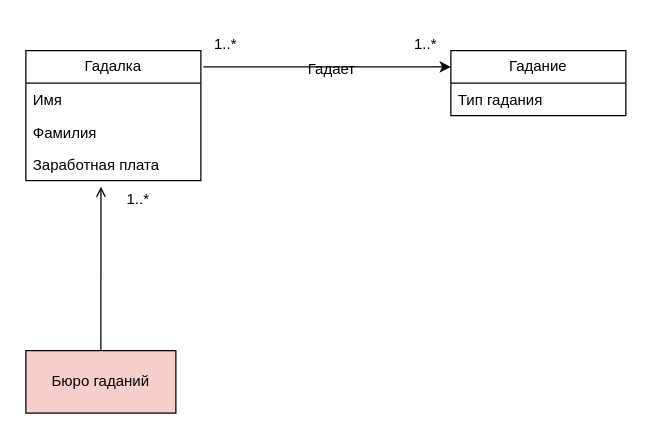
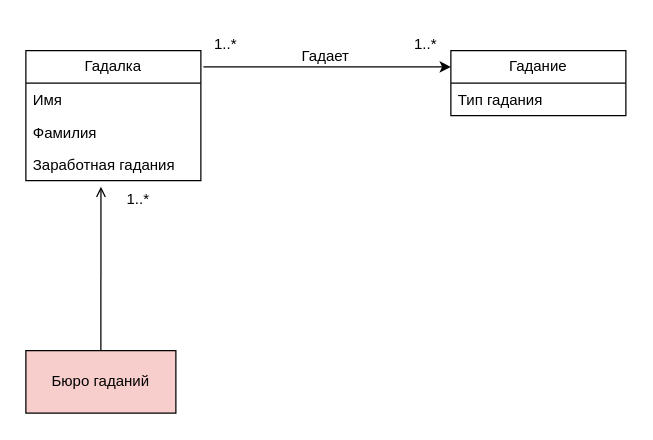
(332, 69) -> (326, 57)
(98, 166) -> (107, 166)
